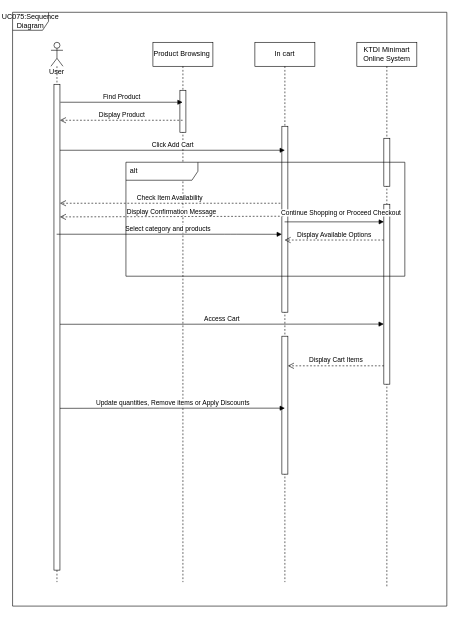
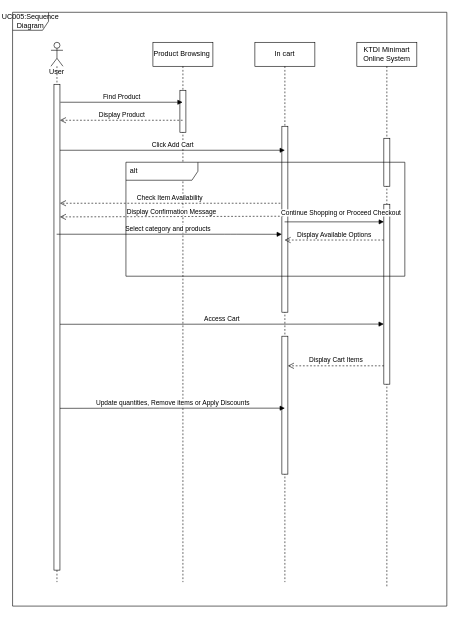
(30, 21) -> (30, 21)
